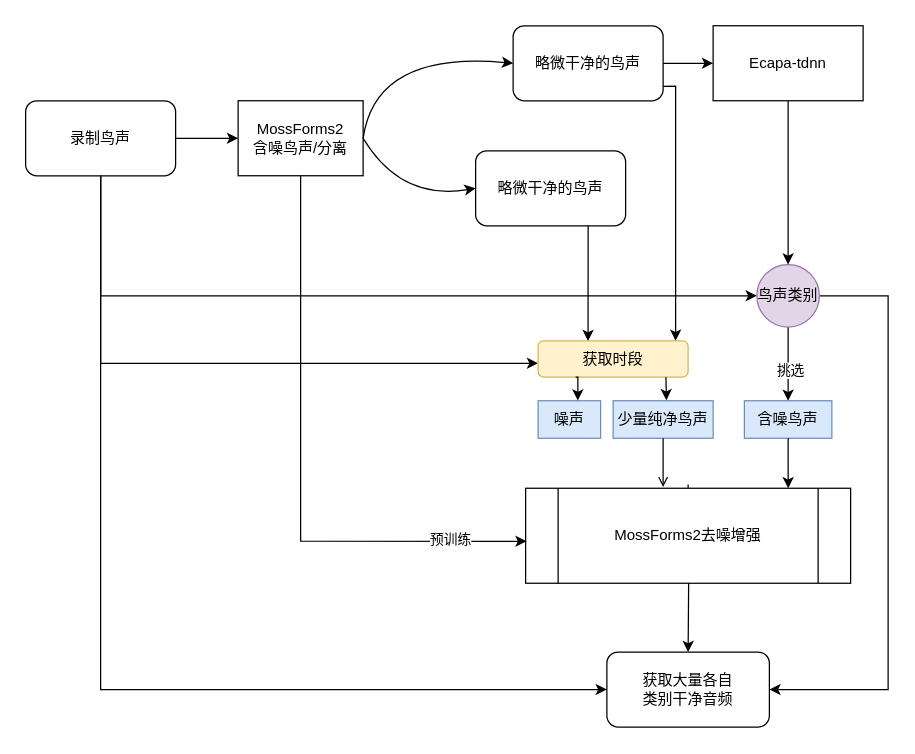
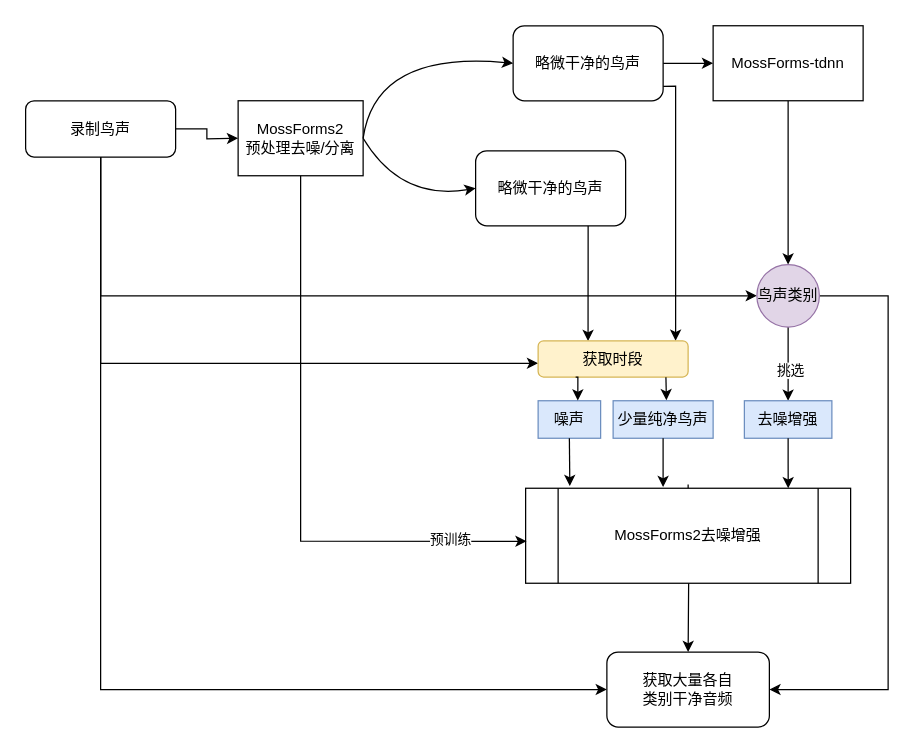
(788, 63) -> (788, 63)
(101, 138) -> (101, 129)
(301, 138) -> (301, 138)
(788, 419) -> (788, 419)
none -> (570, 458)
(663, 479) -> (663, 477)
